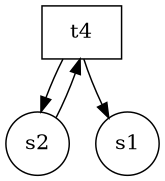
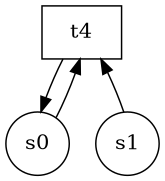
(92, 82) -> (116, 92)
(38, 144) -> (38, 144)
